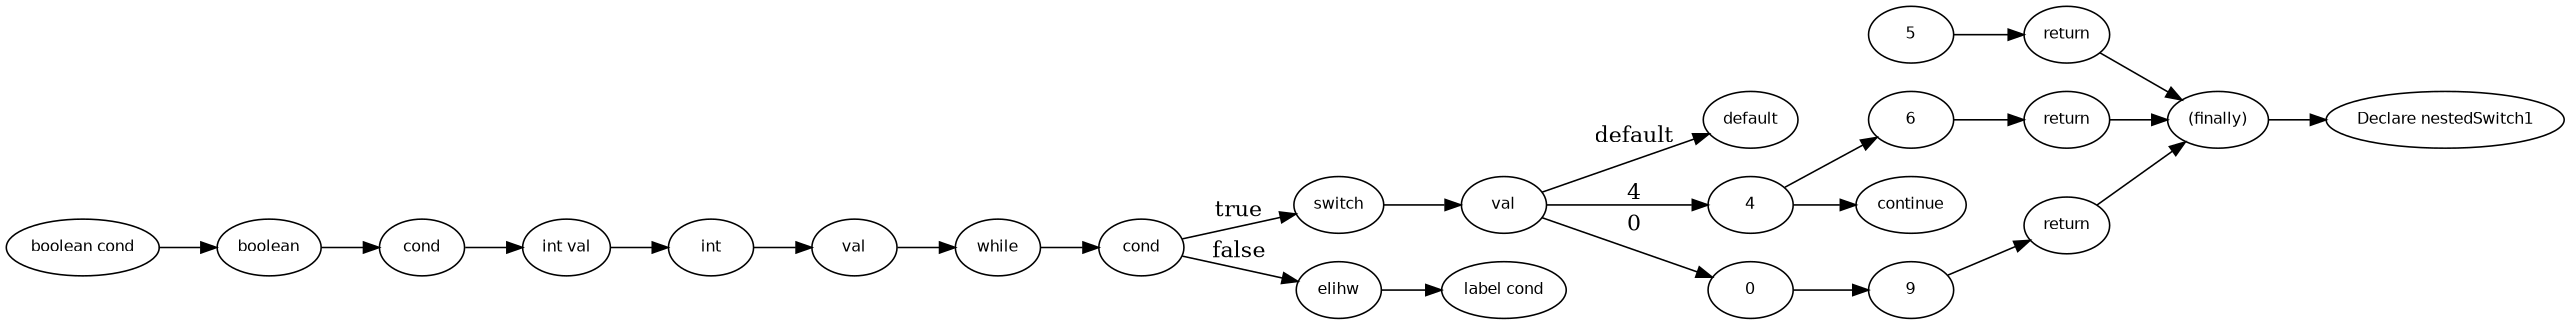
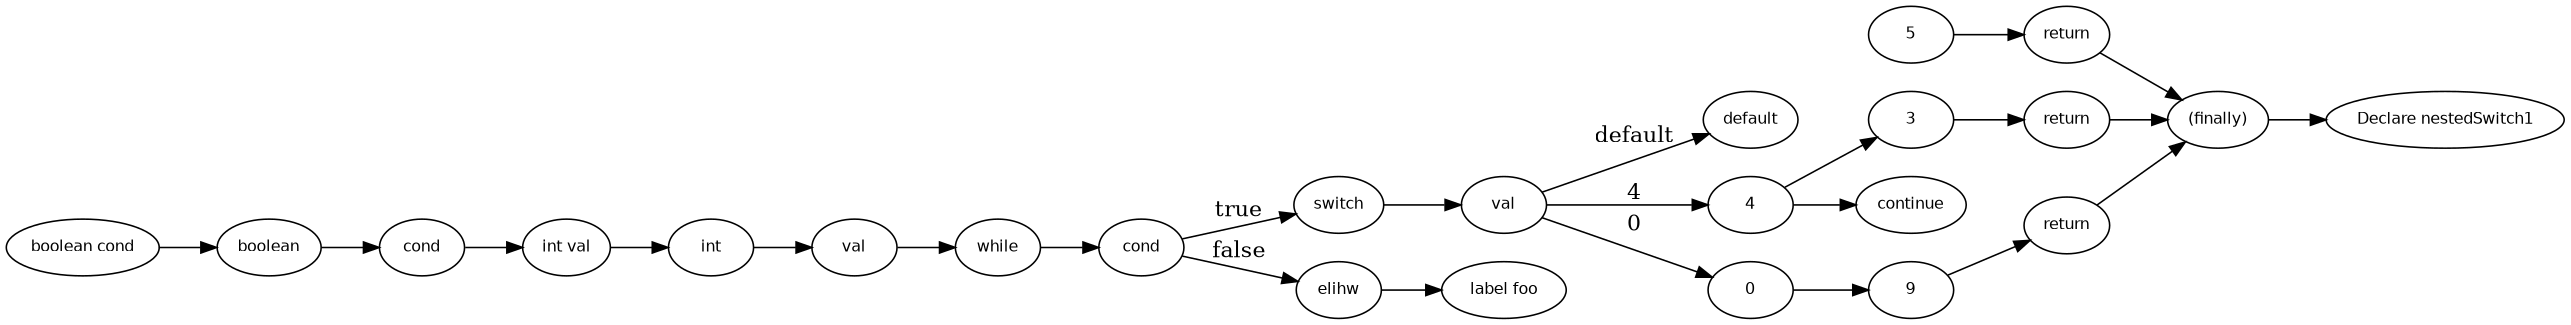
(1911, 120) -> (1911, 120)
(1504, 290) -> (1504, 290)
